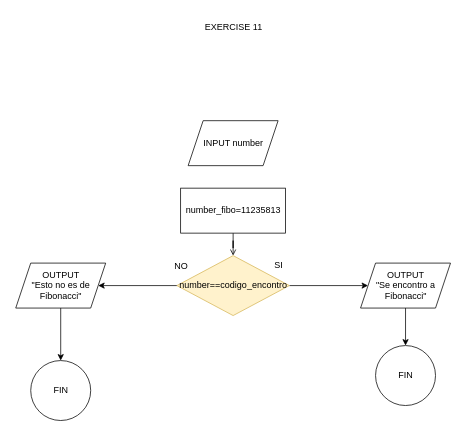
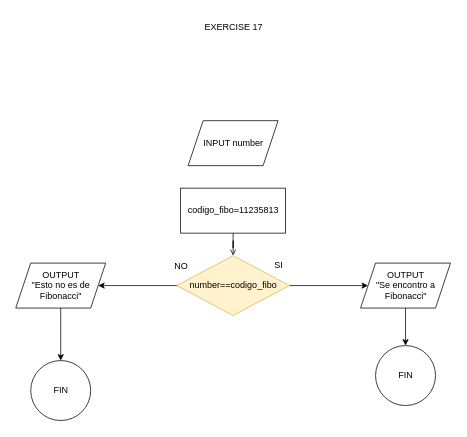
(234, 27) -> (234, 27)
(234, 210) -> (234, 210)
(234, 285) -> (234, 285)
